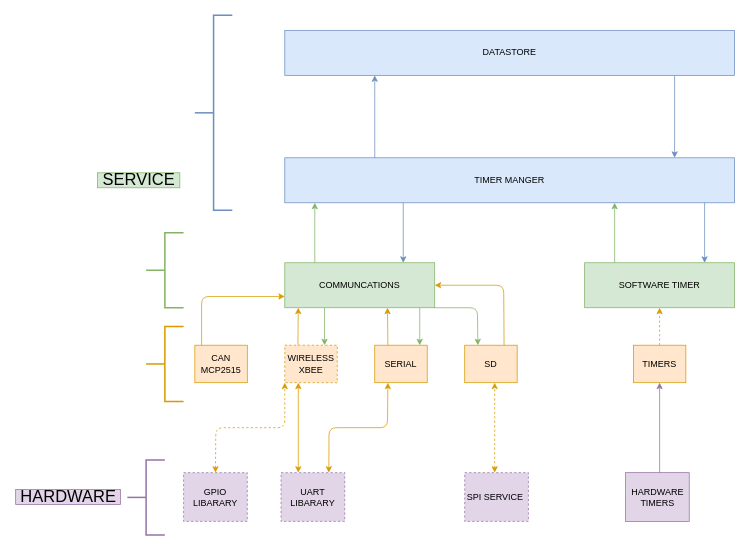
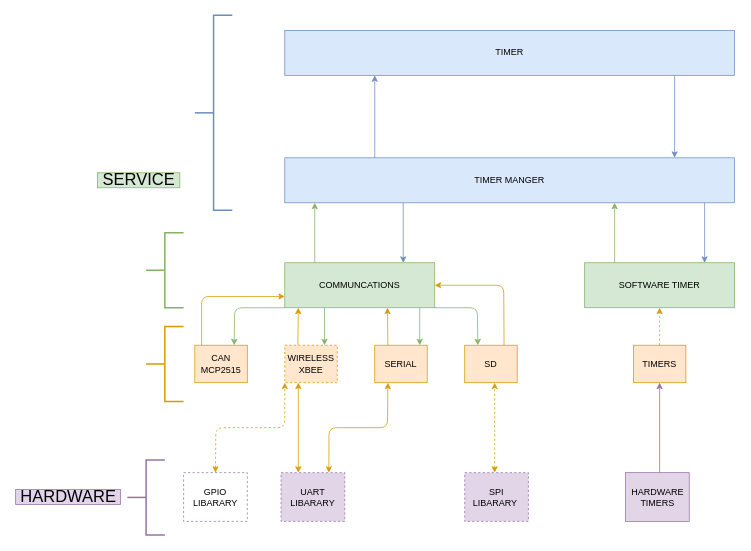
(510, 53) -> (510, 53)
none -> (246, 308)
(215, 497) -> (215, 497)
(497, 498) -> (497, 498)
